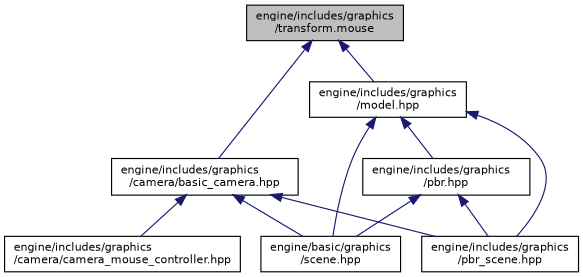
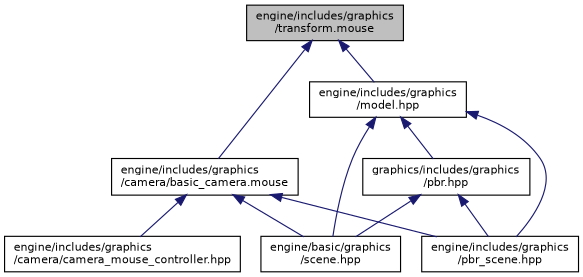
(205, 177) -> (205, 177)
(446, 177) -> (446, 177)
